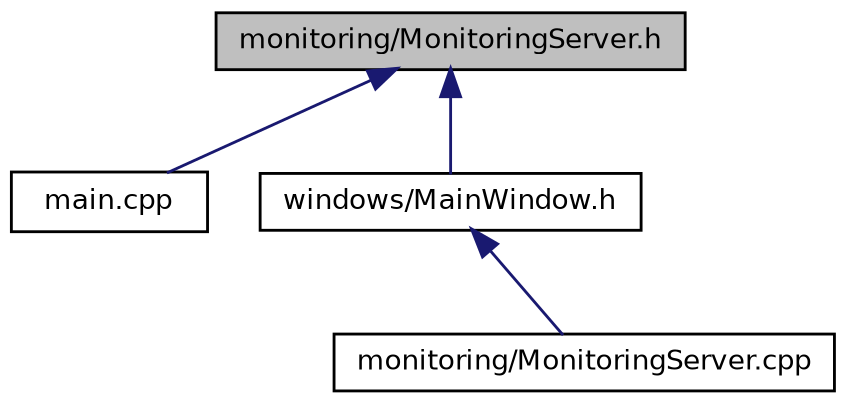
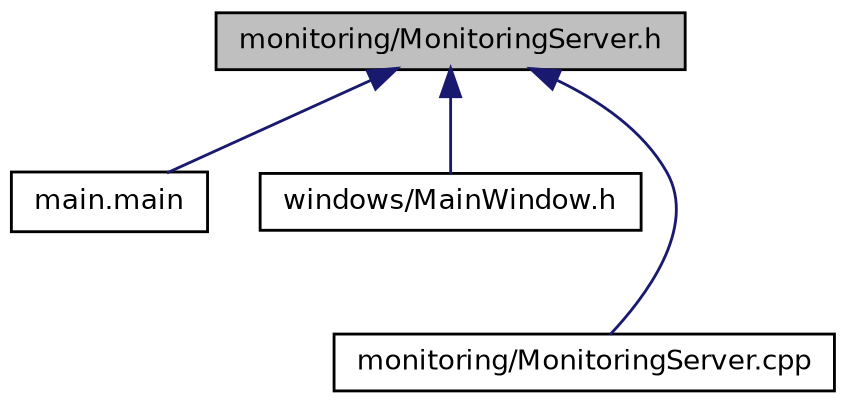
(109, 202) -> (109, 202)
(527, 293) -> (674, 190)
